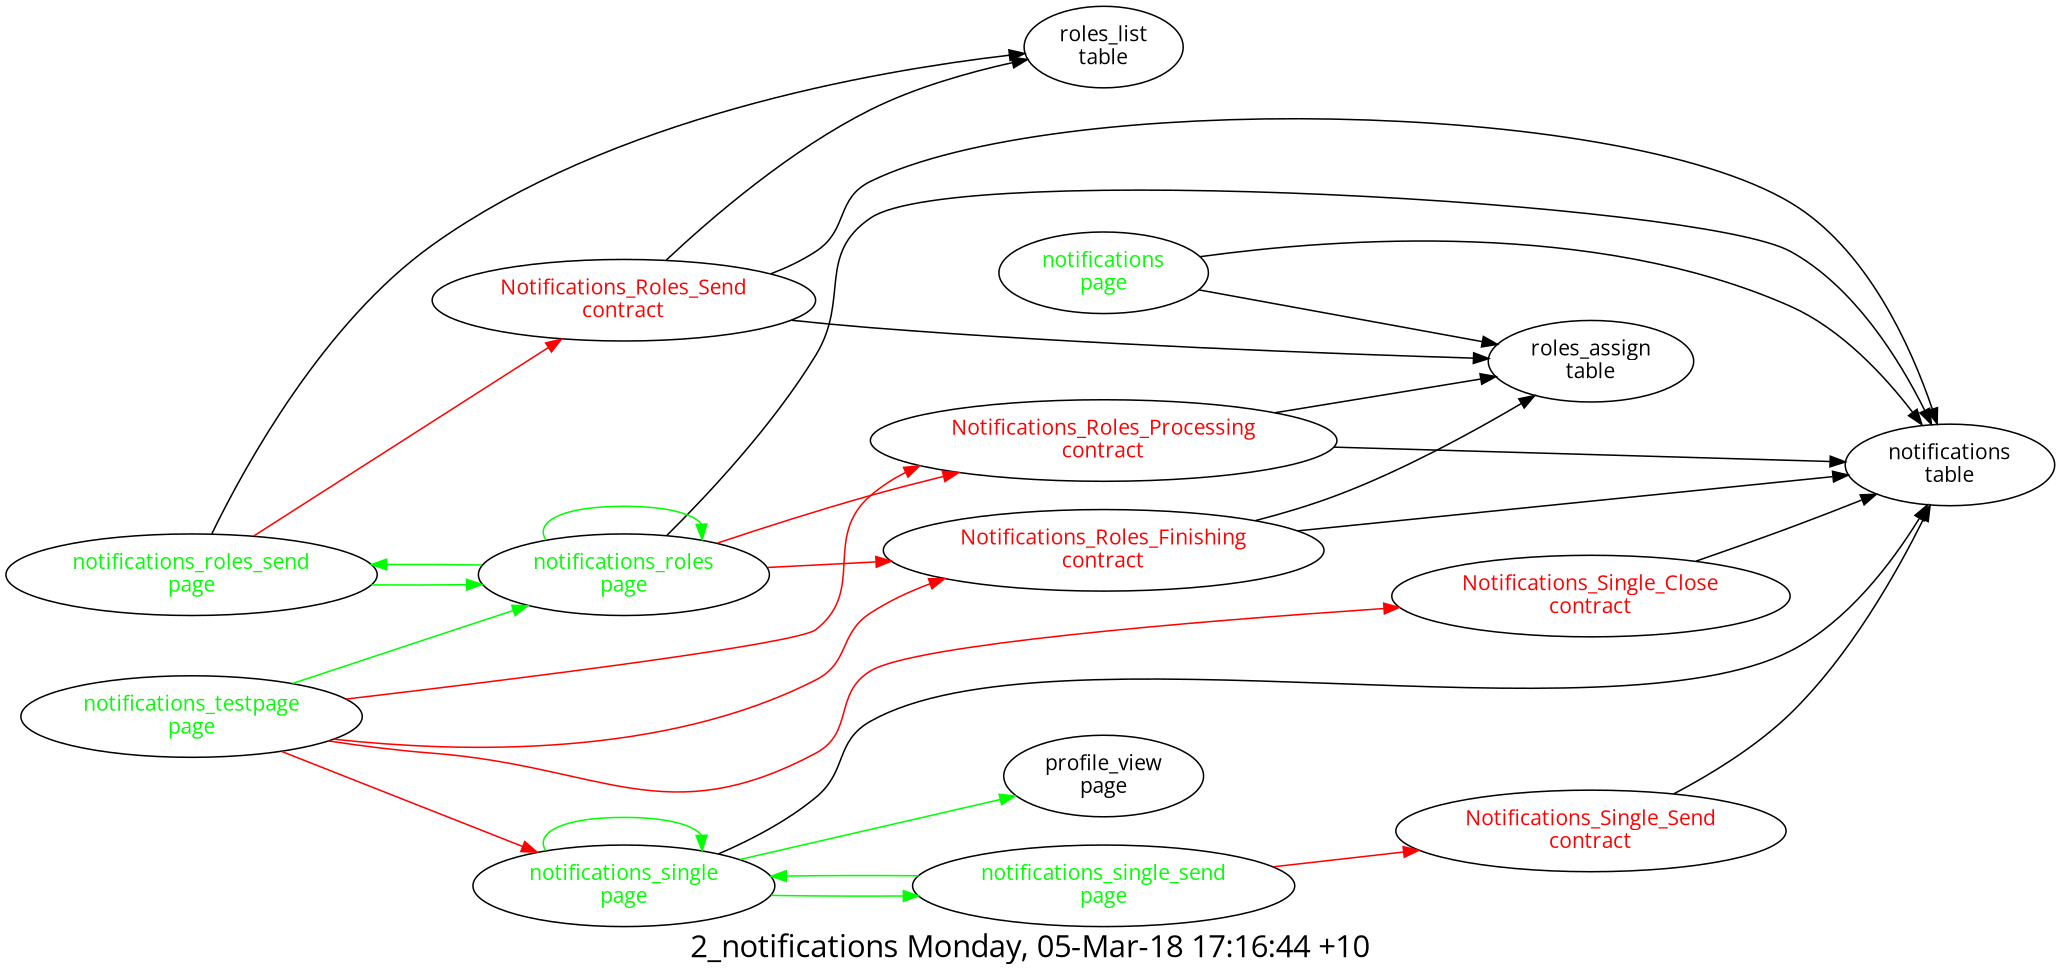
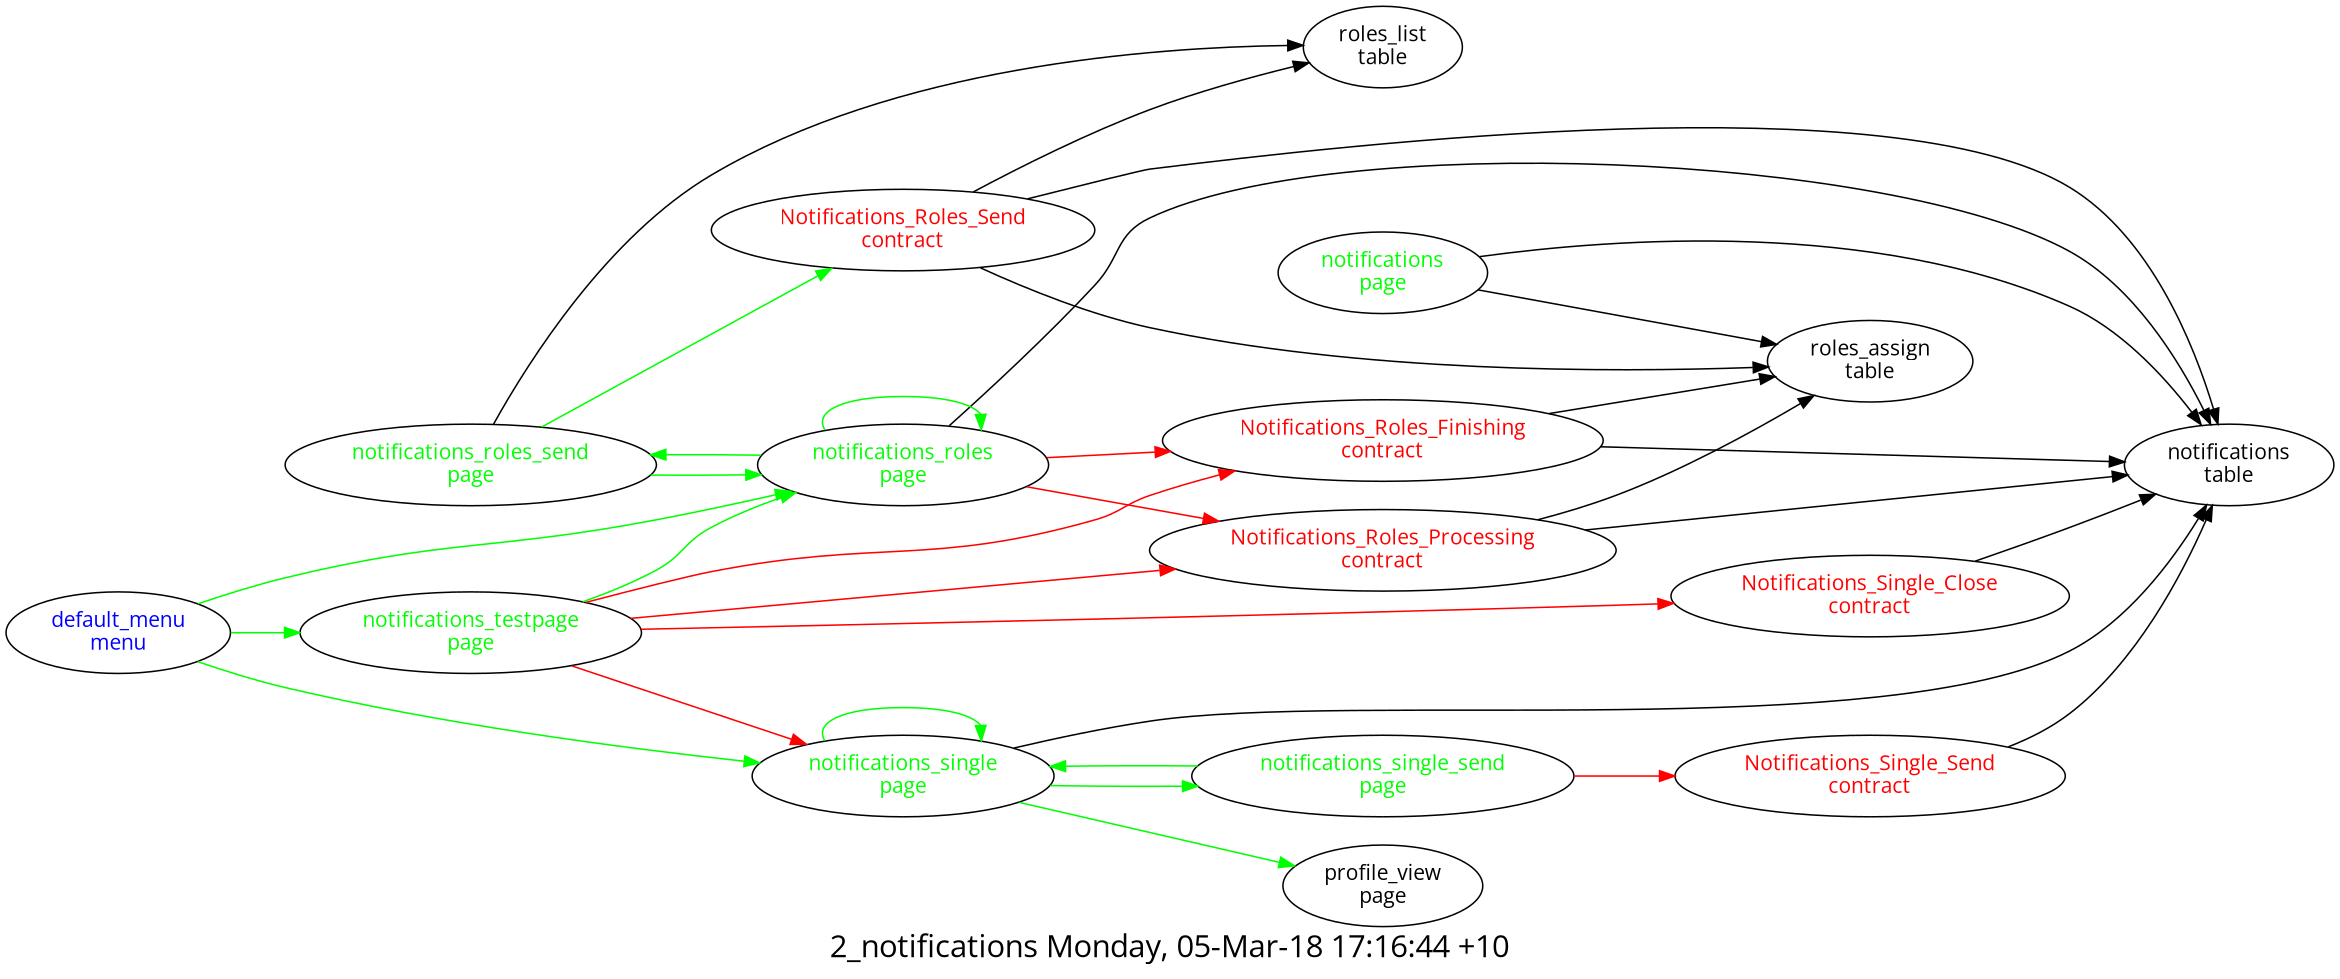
(401, 442) -> (680, 351)
none -> (118, 633)
